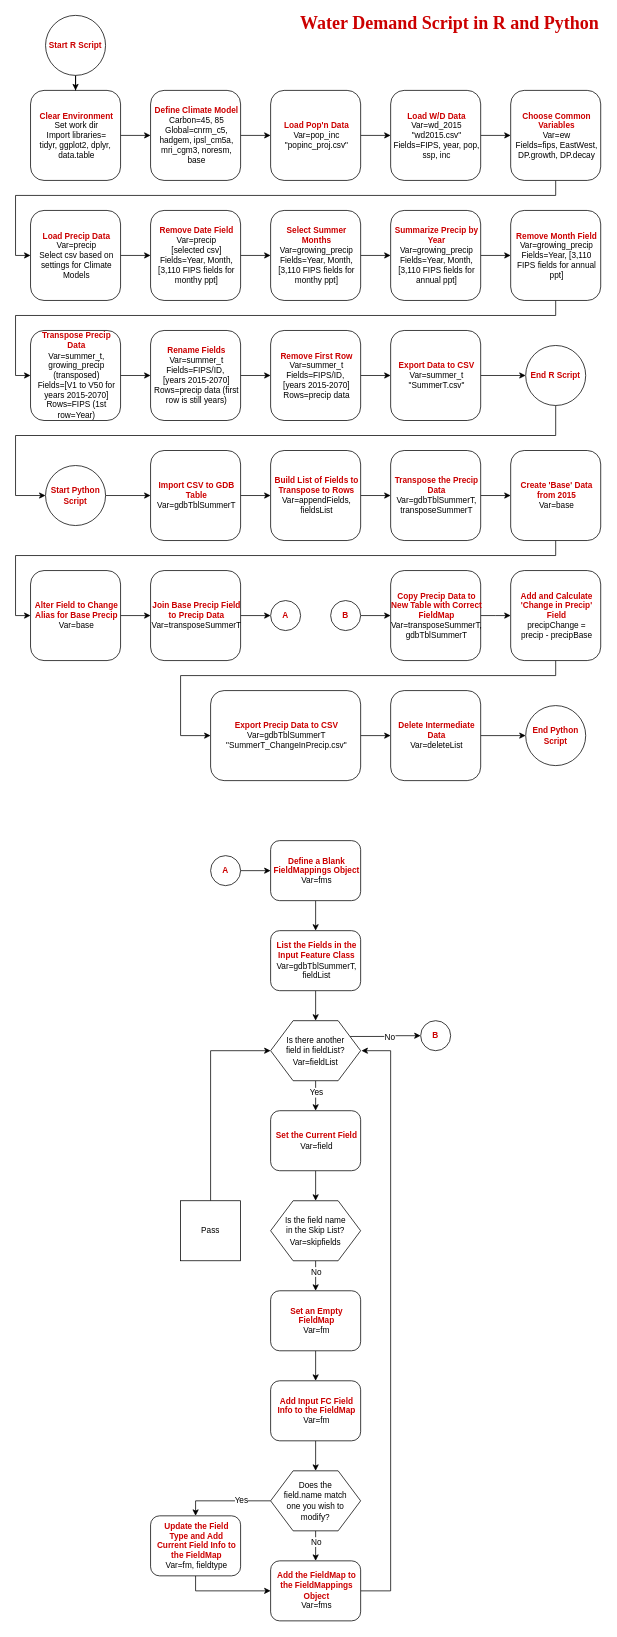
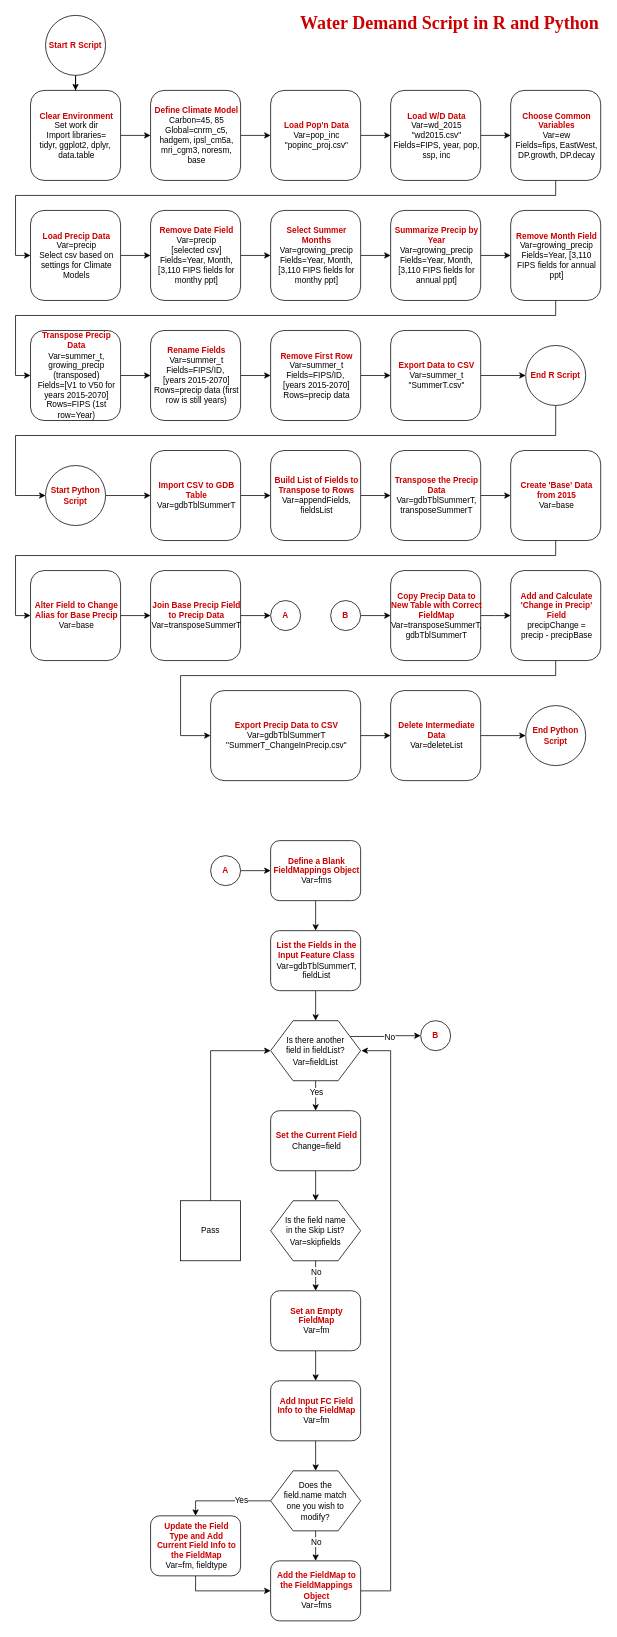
(317, 1140) -> (317, 1140)
